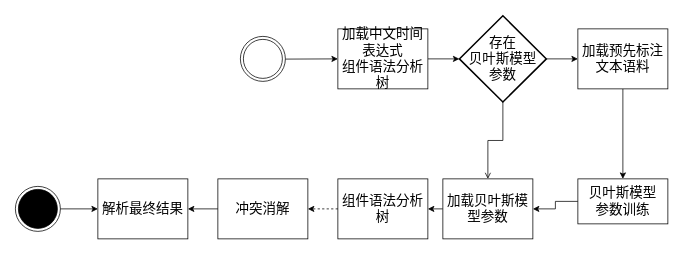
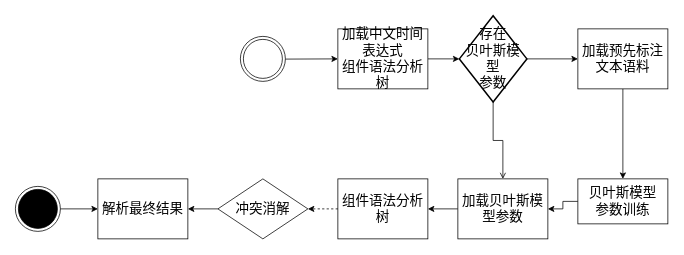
(503, 59) -> (493, 59)
(263, 209) -> (263, 209)
(488, 209) -> (503, 209)
